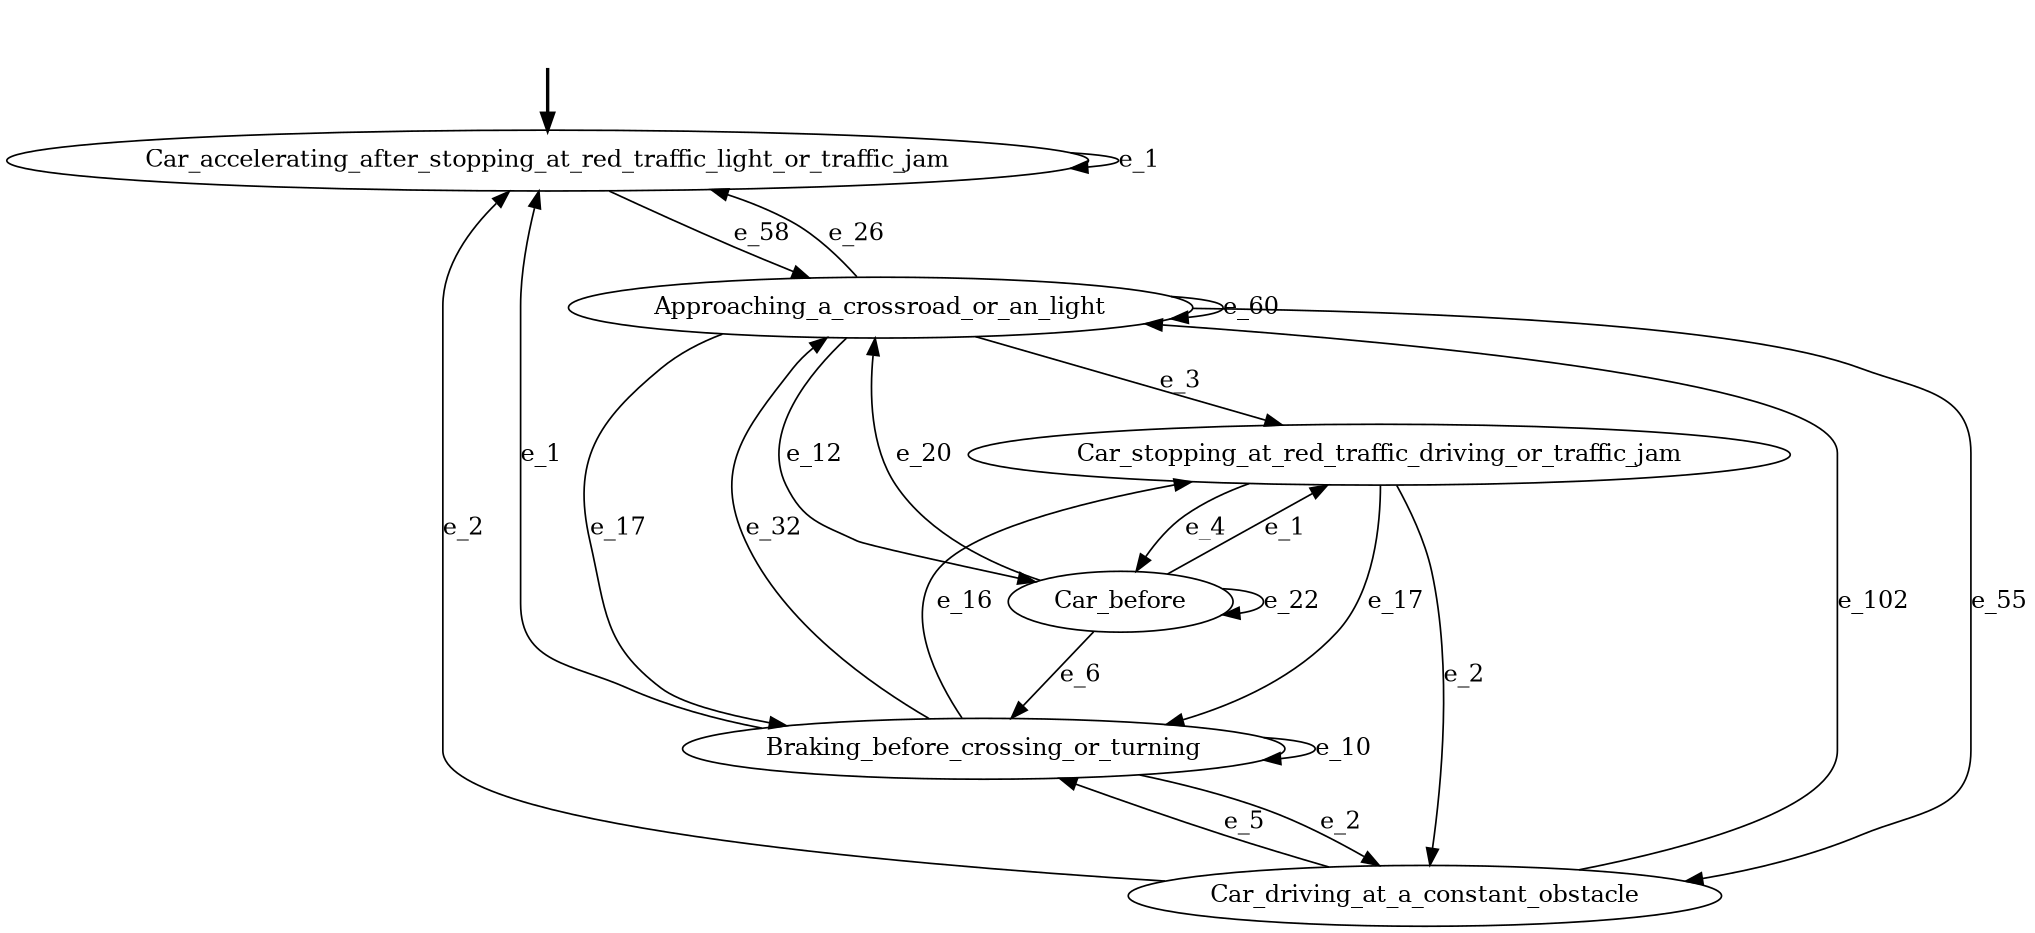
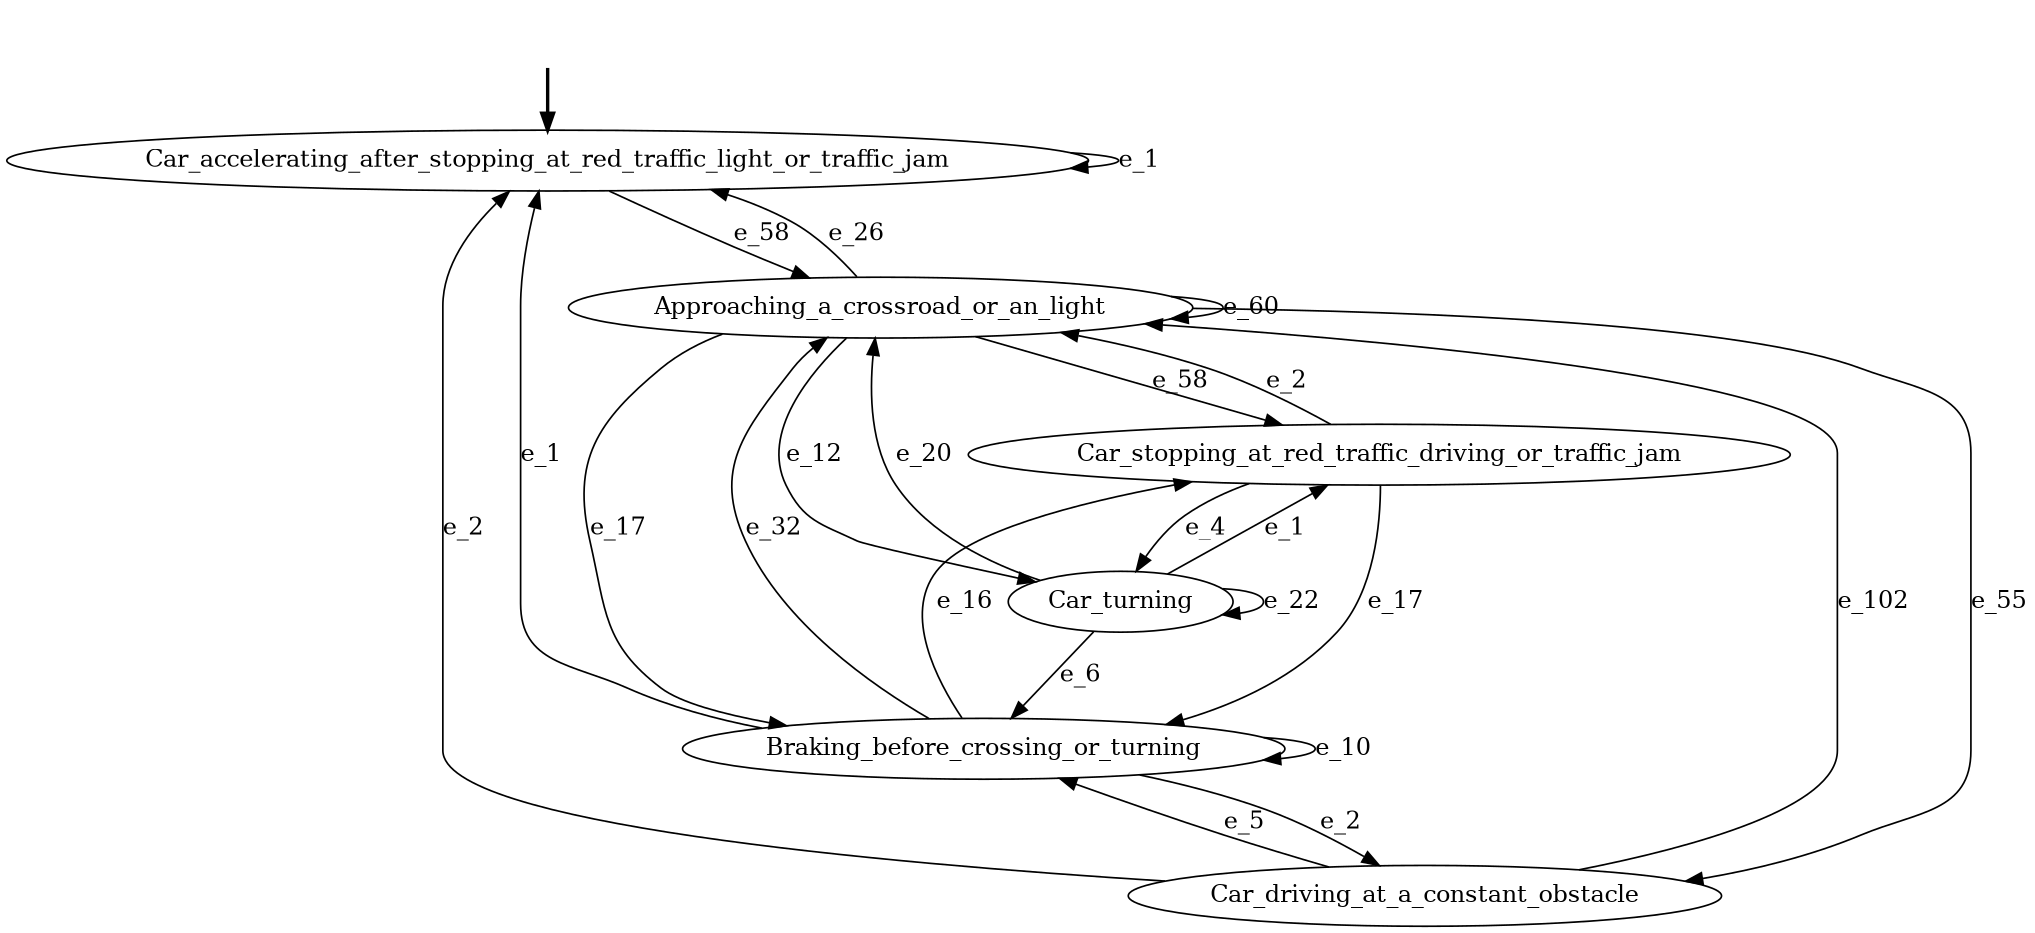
(1181, 381) -> (1181, 381)
(1121, 602) -> (1121, 602)
(1443, 663) -> (1209, 369)
